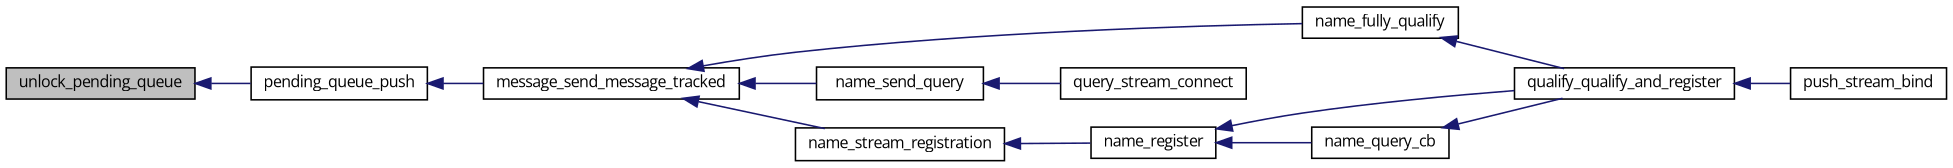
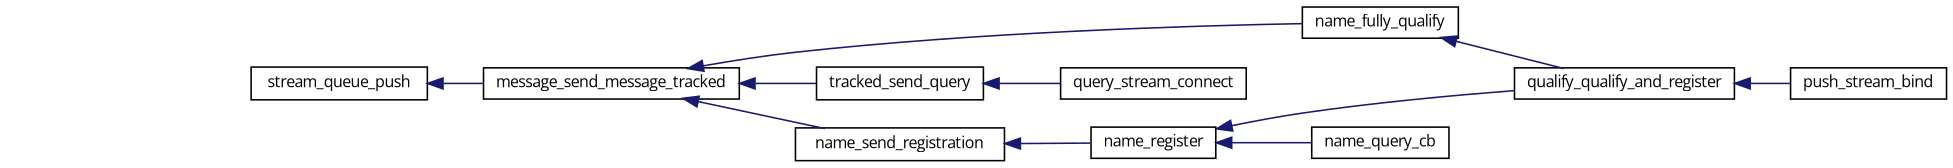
(101, 83) -> none
(339, 83) -> (339, 83)
(900, 83) -> (900, 83)
(1510, 111) -> none
(900, 144) -> (900, 144)
